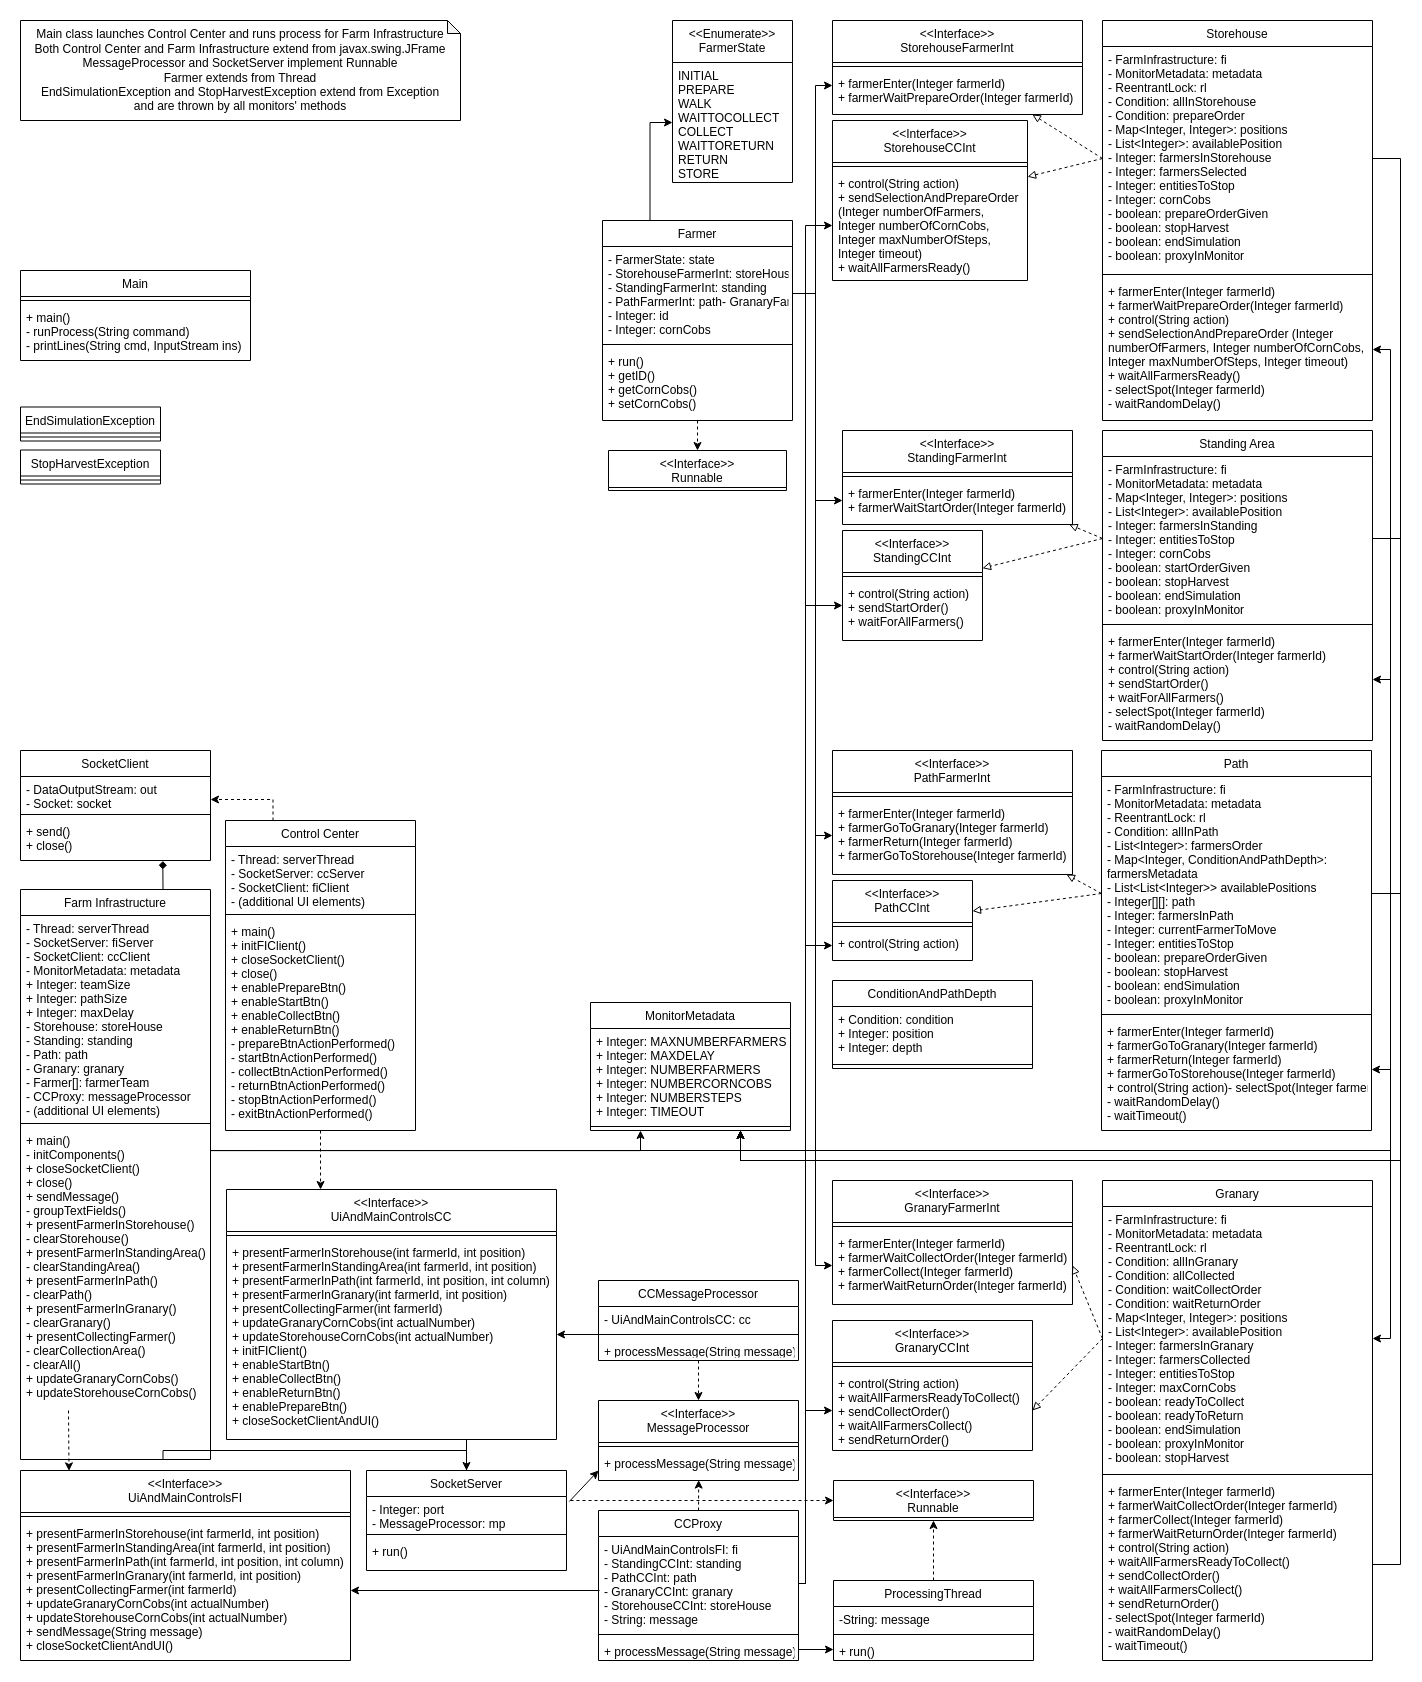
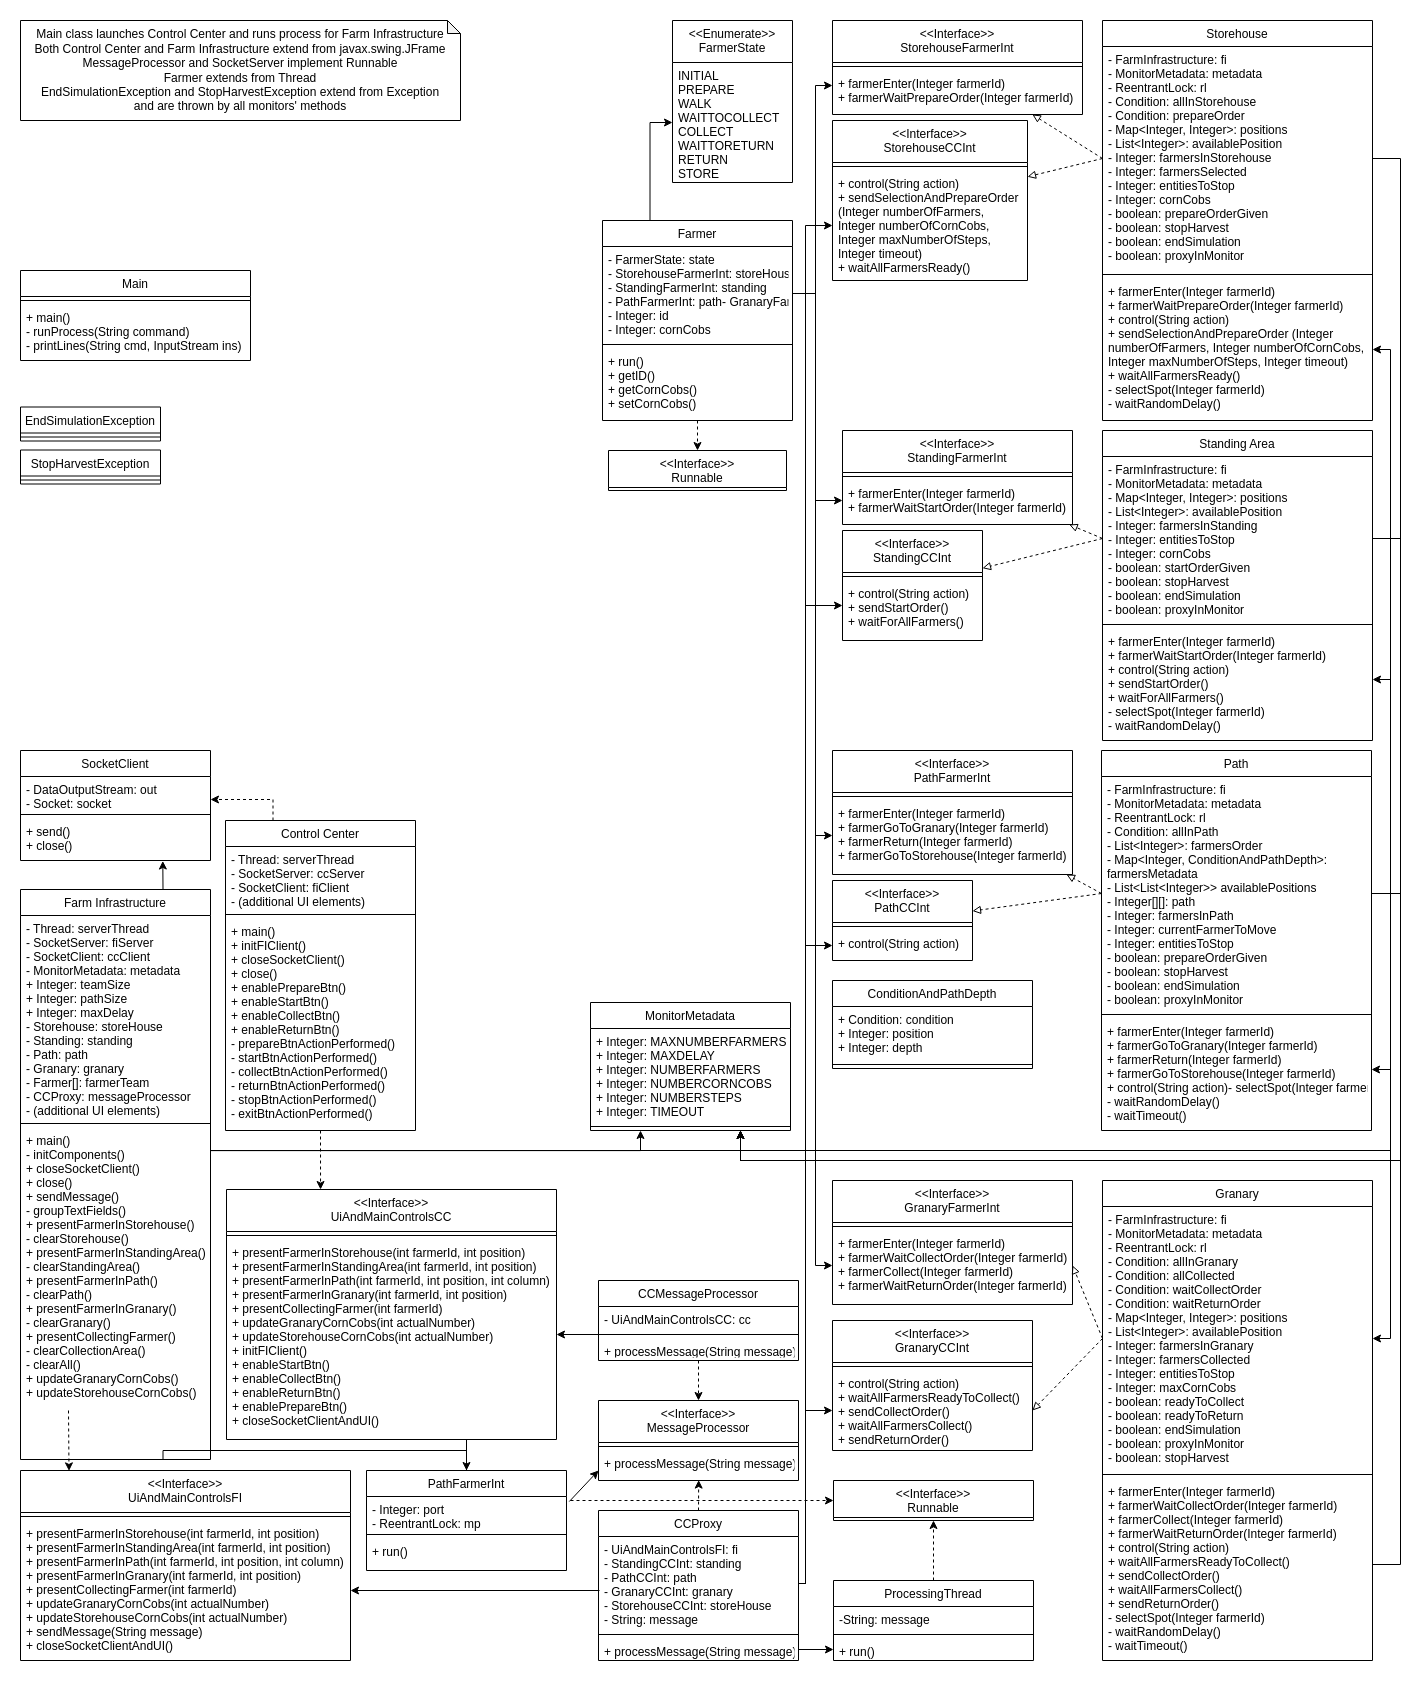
(163, 870) -> (163, 869)
(466, 1484) -> (466, 1484)
(418, 1510) -> (418, 1510)
